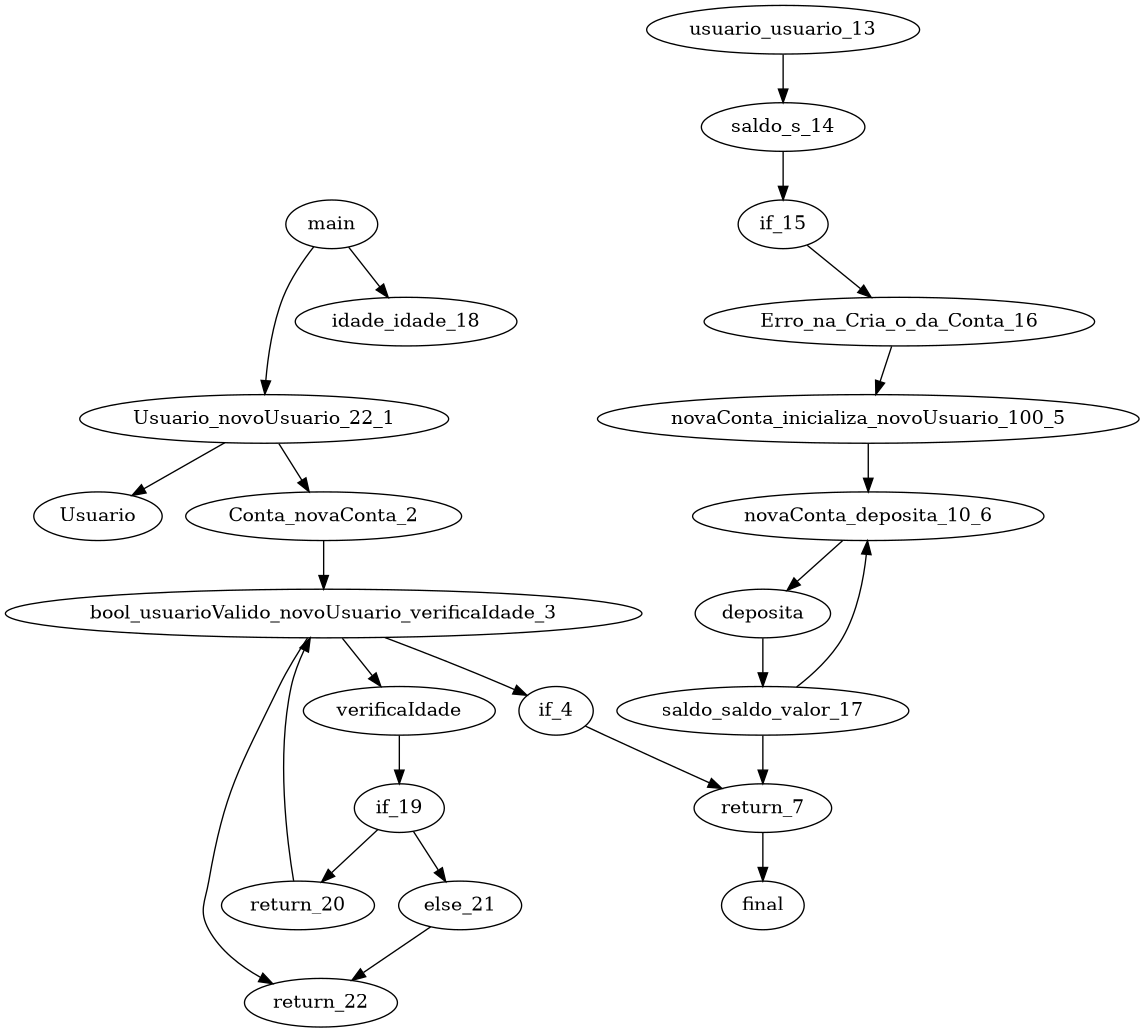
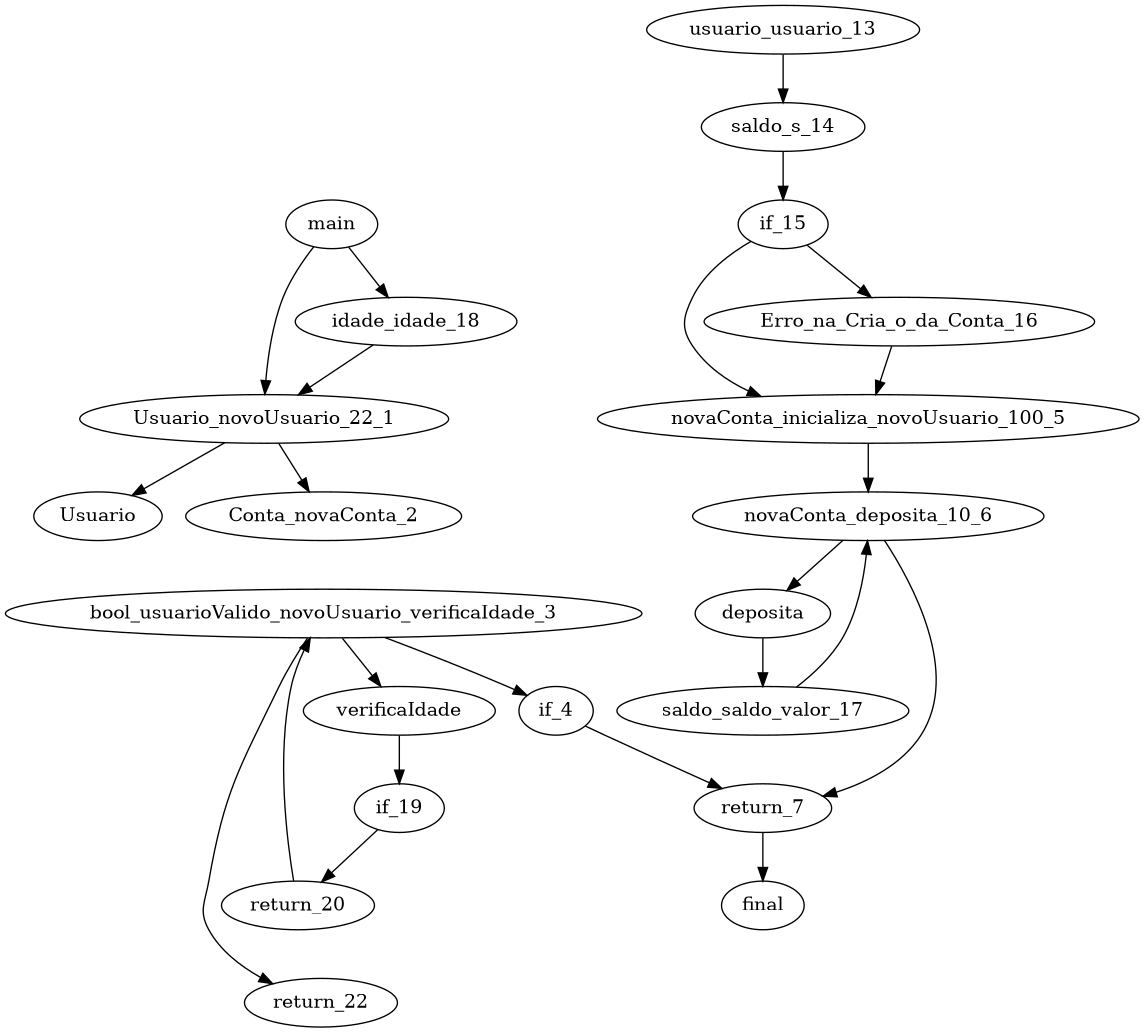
none -> (685, 317)
none -> (342, 366)
(324, 558) -> none
(763, 753) -> (936, 686)
(460, 905) -> none
